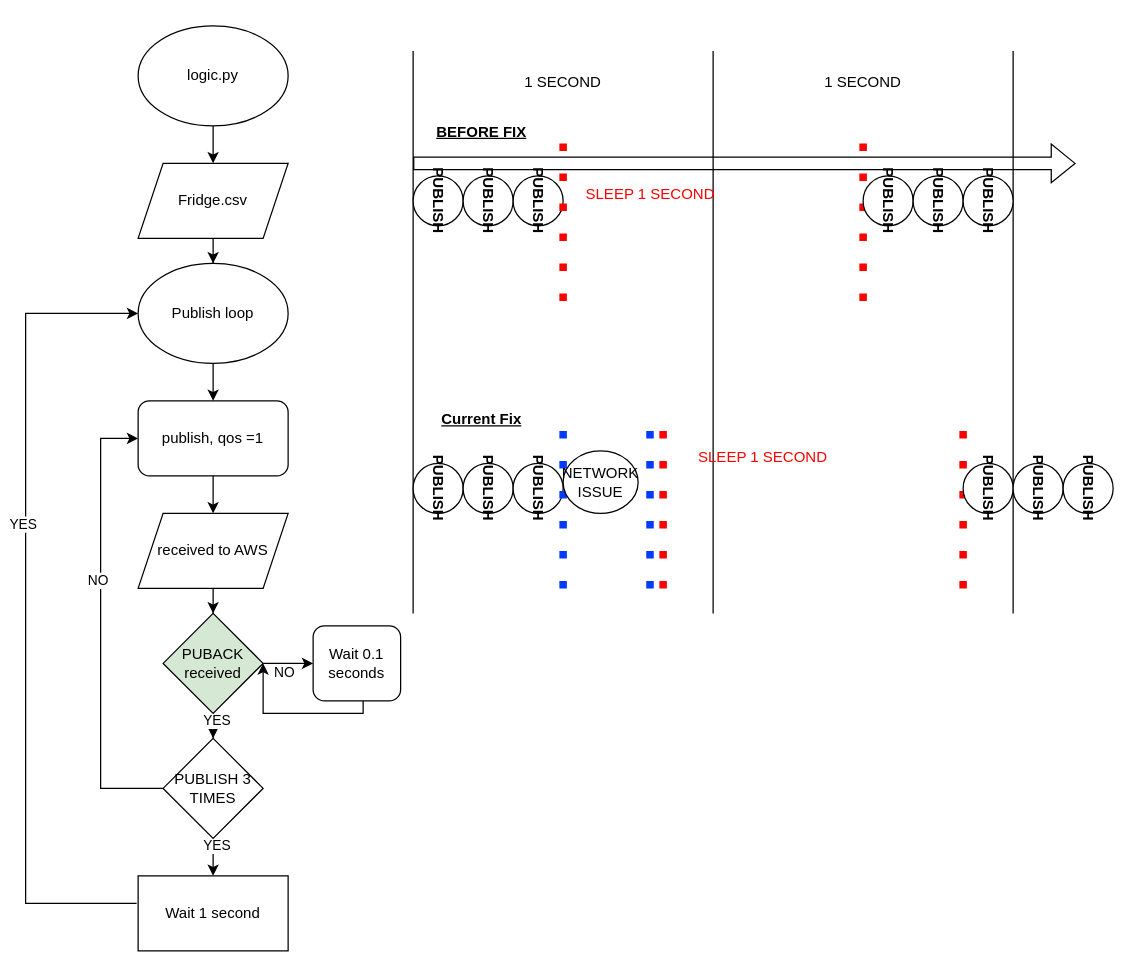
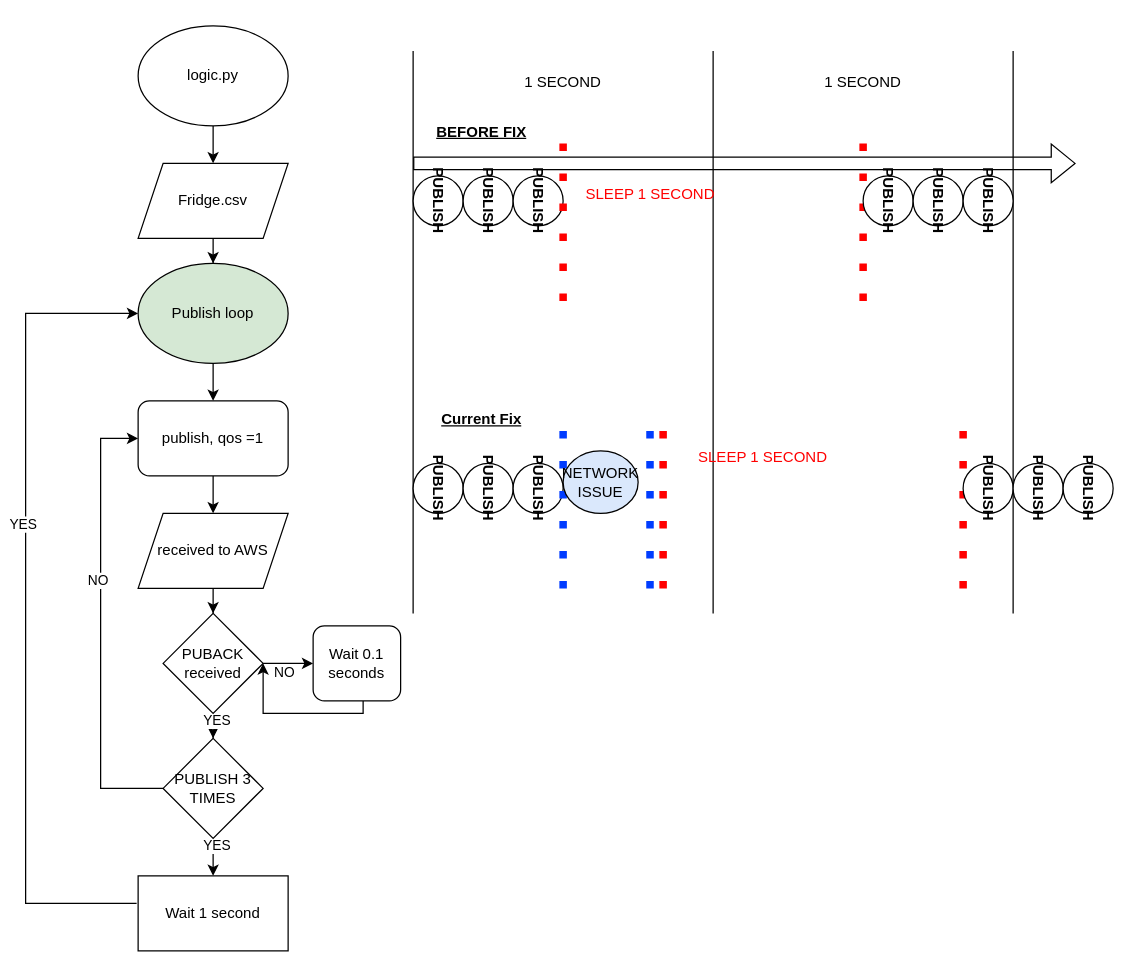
(213, 313) -> (213, 313)
(601, 482) -> (601, 482)
(213, 663) -> (213, 663)
